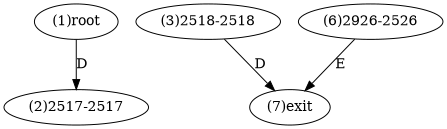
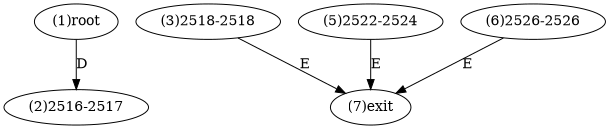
none -> (371, 22)
(371, 22) -> (533, 22)
(260, 64) -> (305, 64)
(76, 107) -> (76, 107)
